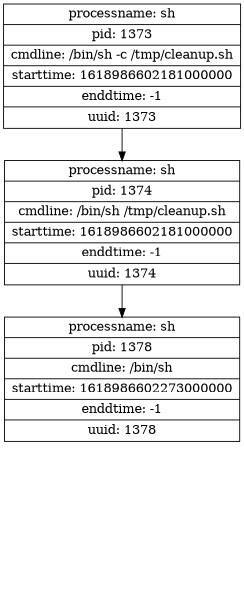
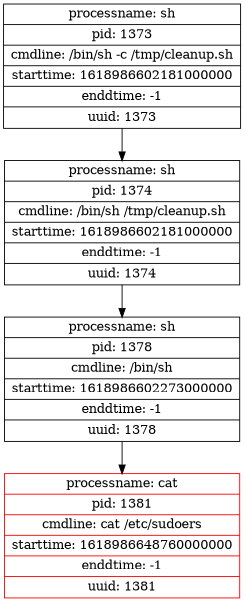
none -> (122, 536)
